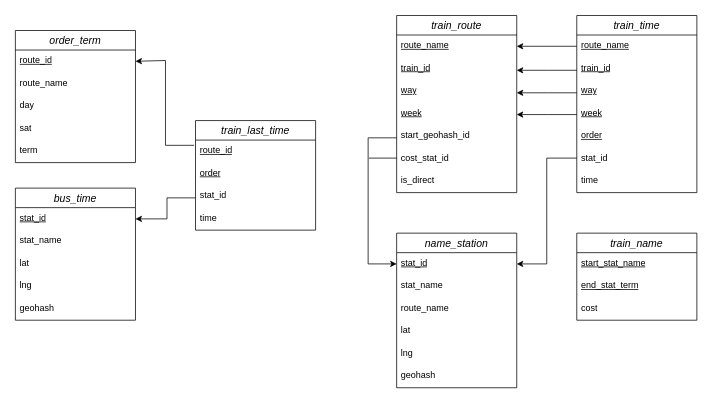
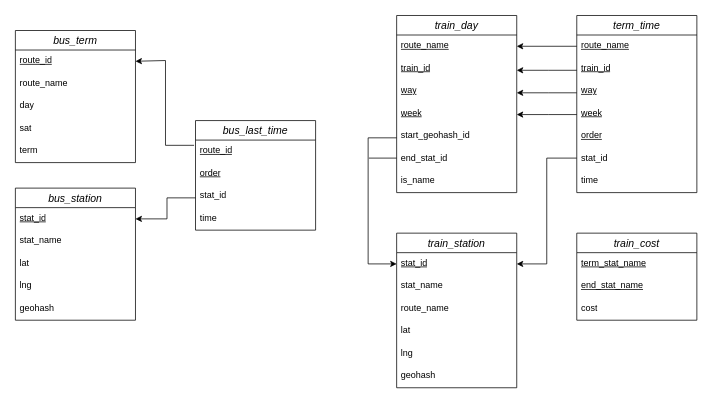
(456, 26) -> (456, 26)
(636, 26) -> (636, 26)
(75, 41) -> (75, 41)
(255, 131) -> (255, 131)
(430, 158) -> (427, 158)
(421, 181) -> (417, 181)
(75, 198) -> (75, 198)
(456, 243) -> (456, 243)
(636, 243) -> (636, 243)
(619, 263) -> (616, 263)
(614, 286) -> (614, 286)
